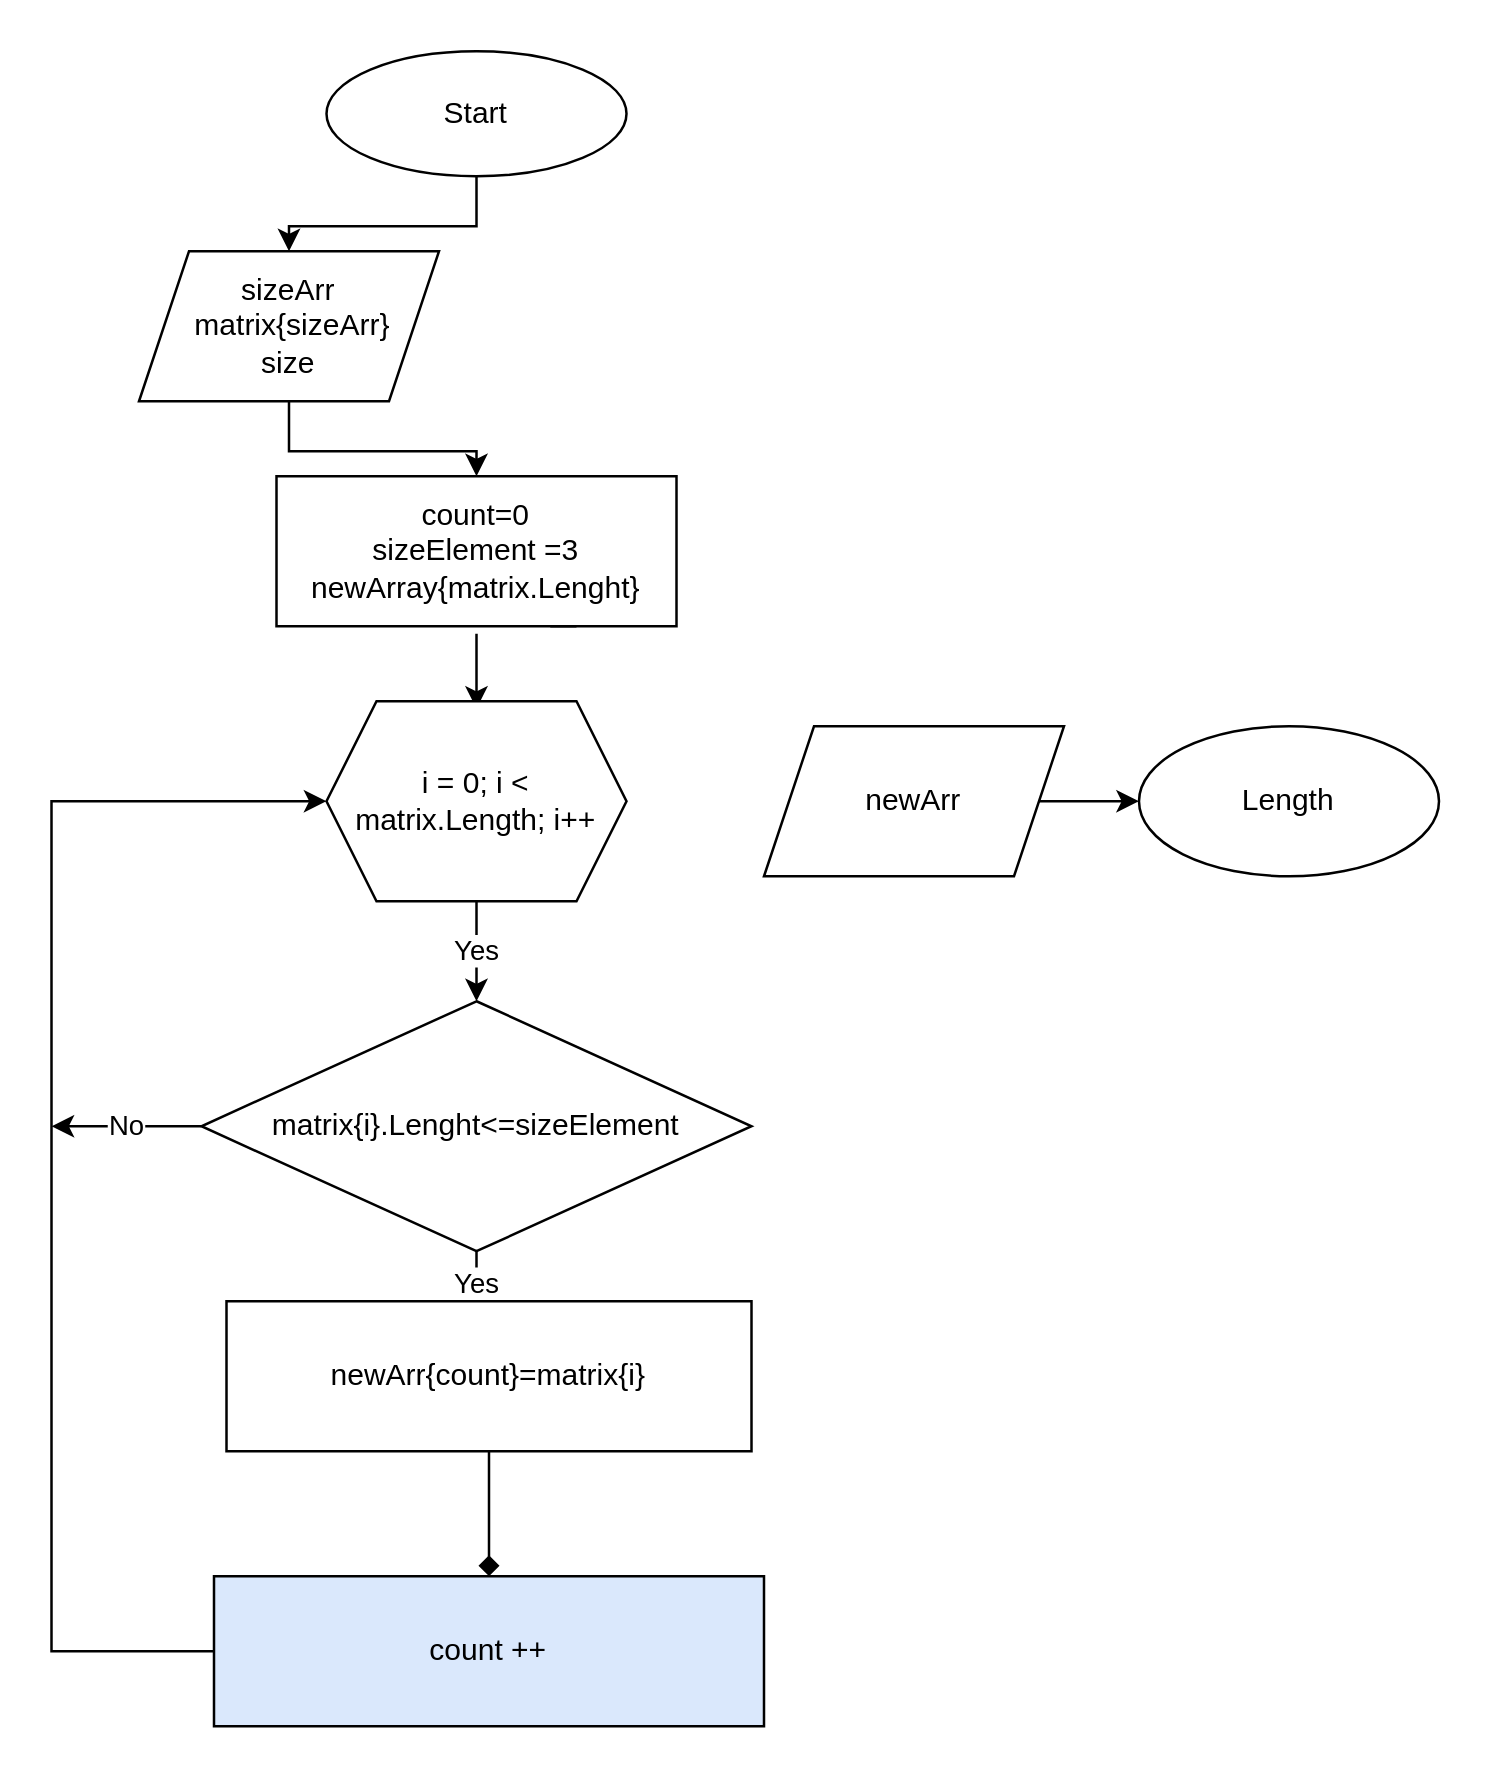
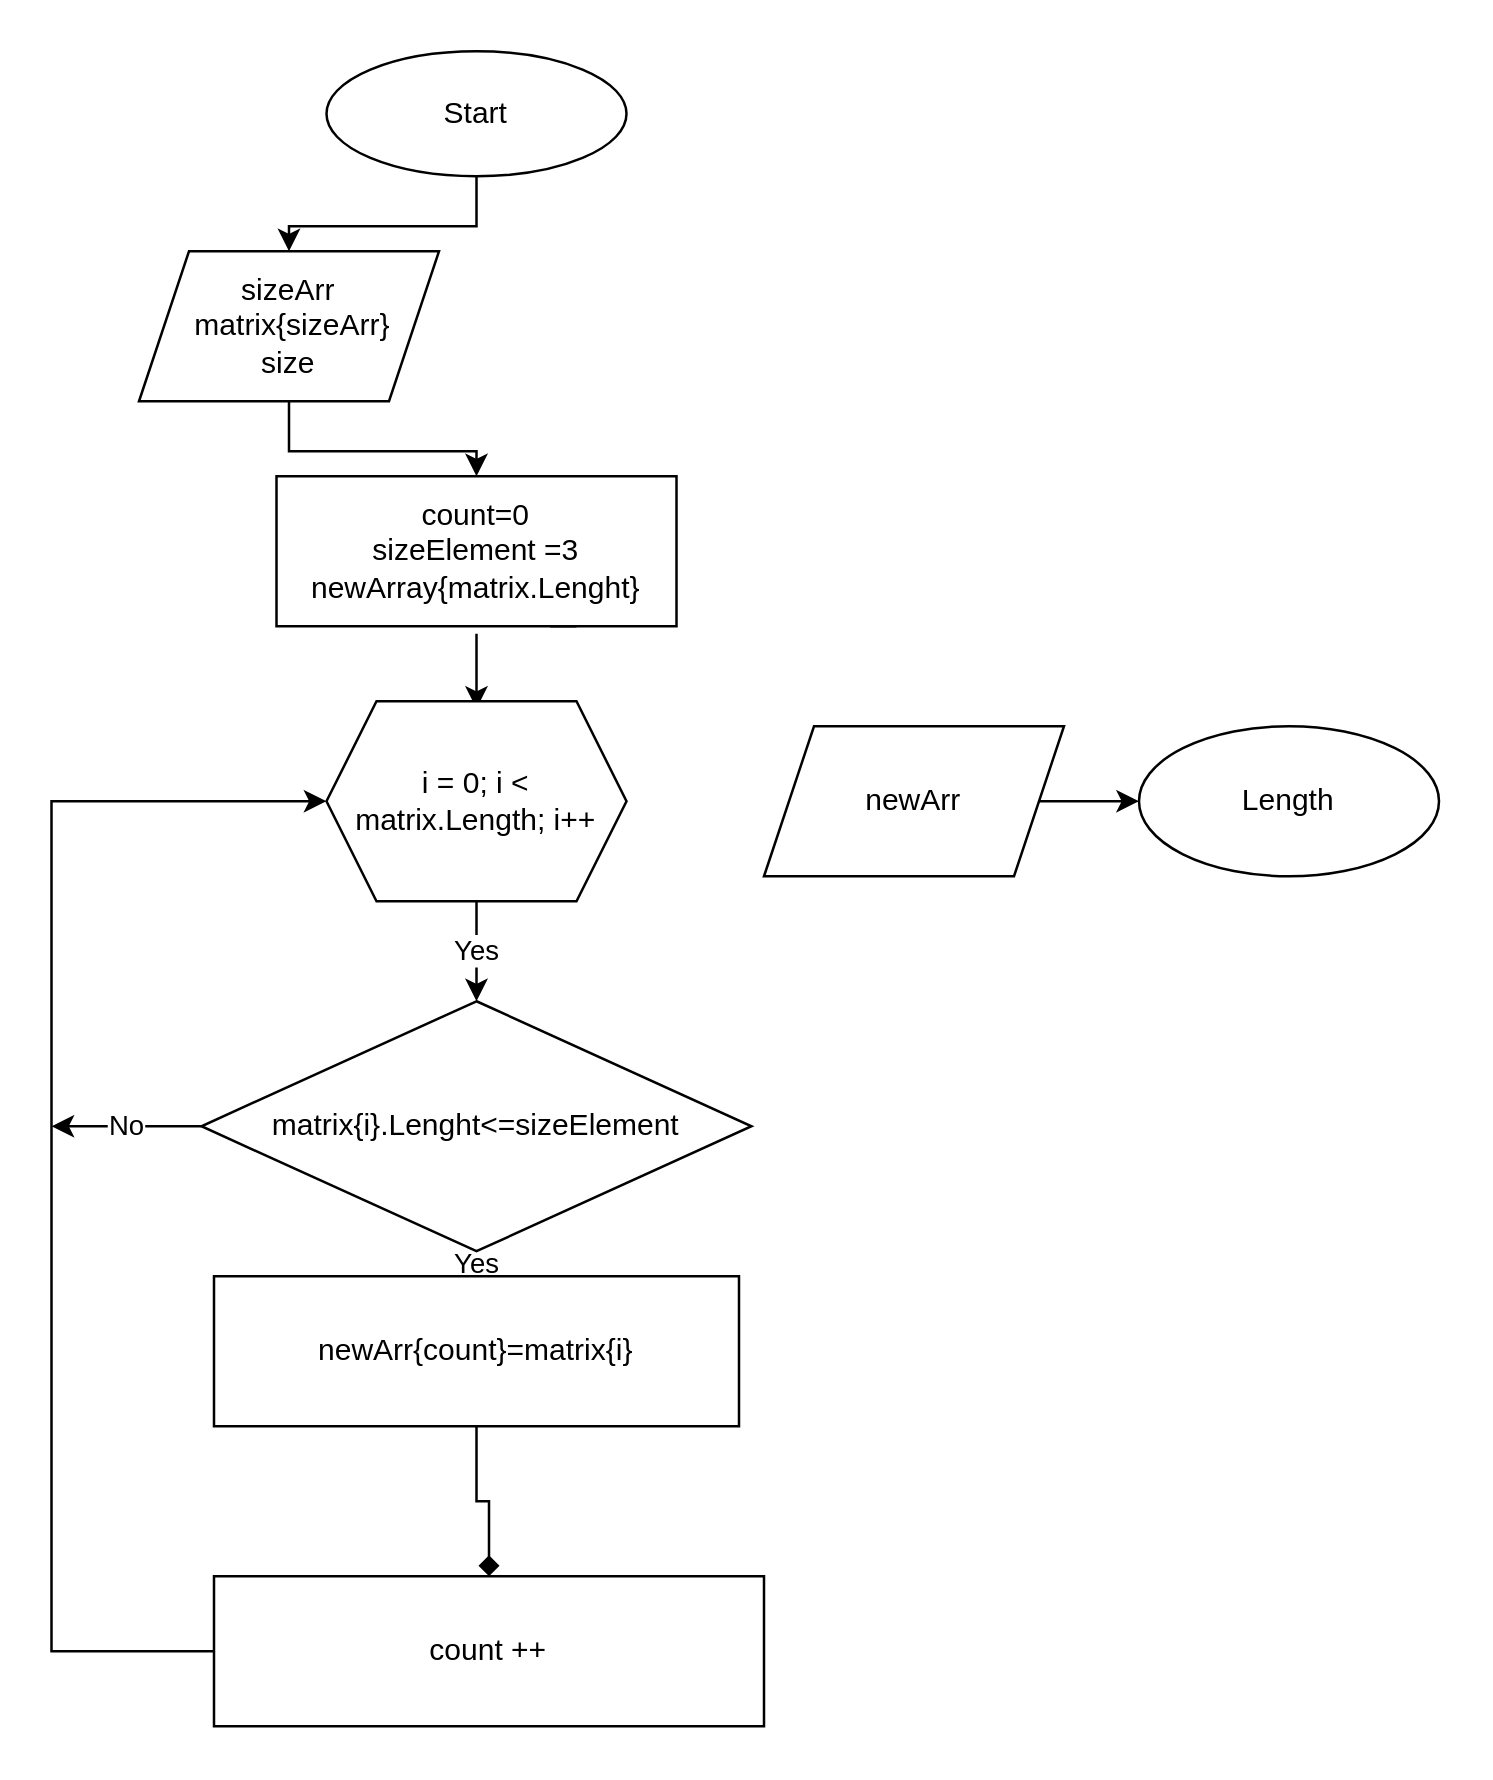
(489, 1376) -> (476, 1351)
(489, 1651) -> (489, 1651)
